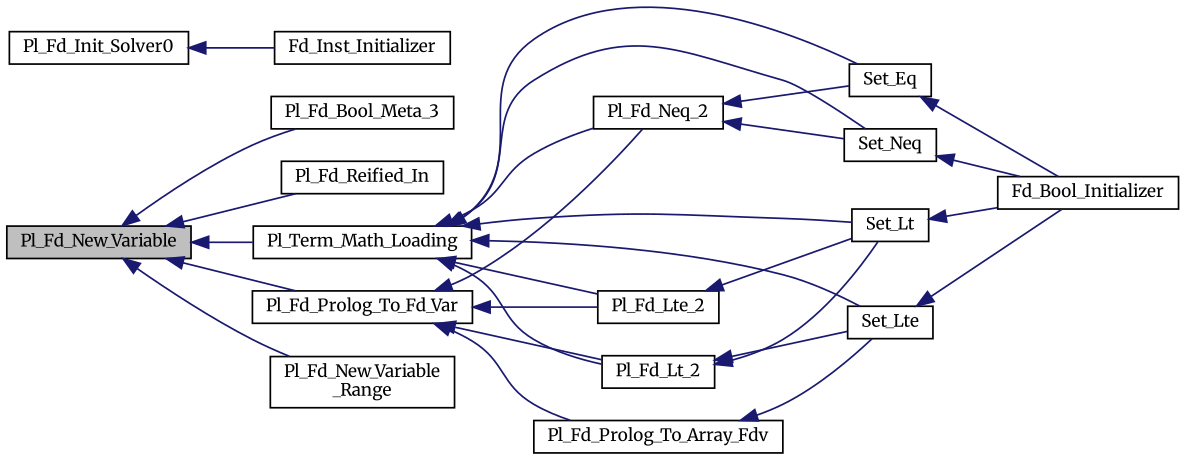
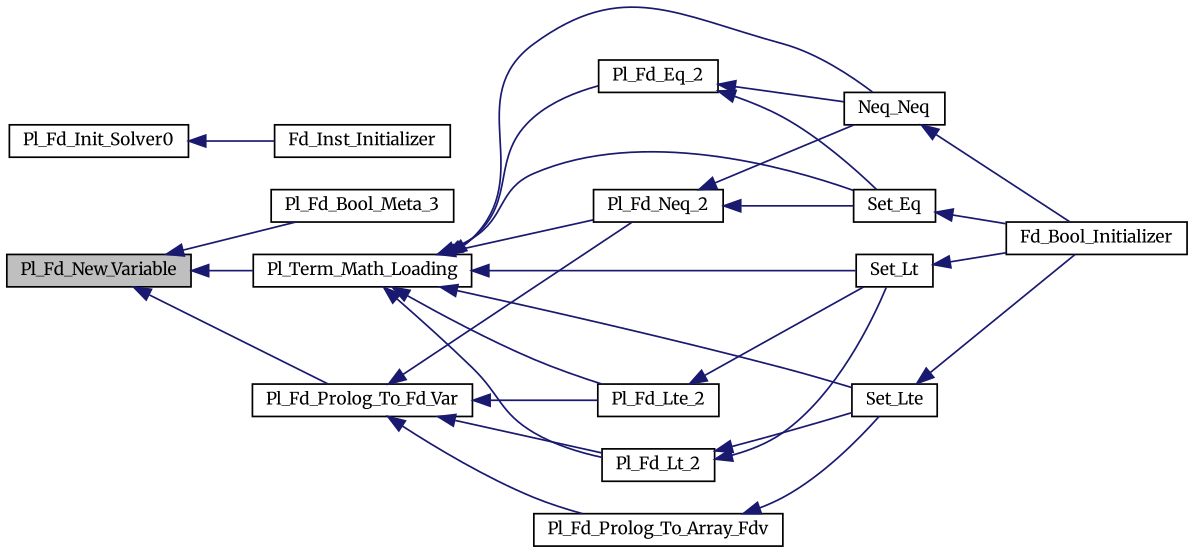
none -> (658, 76)
(890, 145) -> (895, 109)
(362, 177) -> none
(362, 382) -> none
